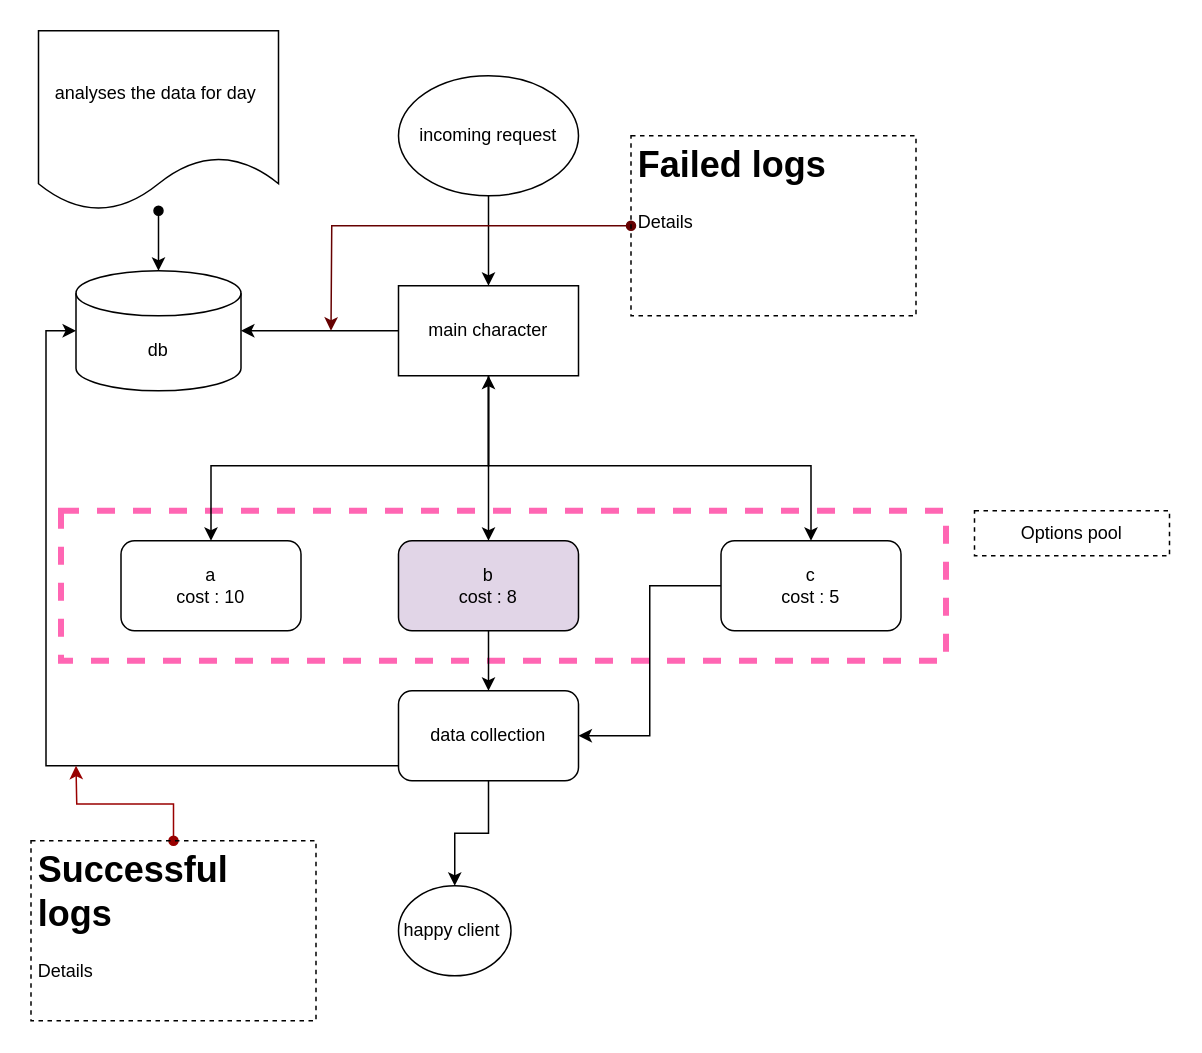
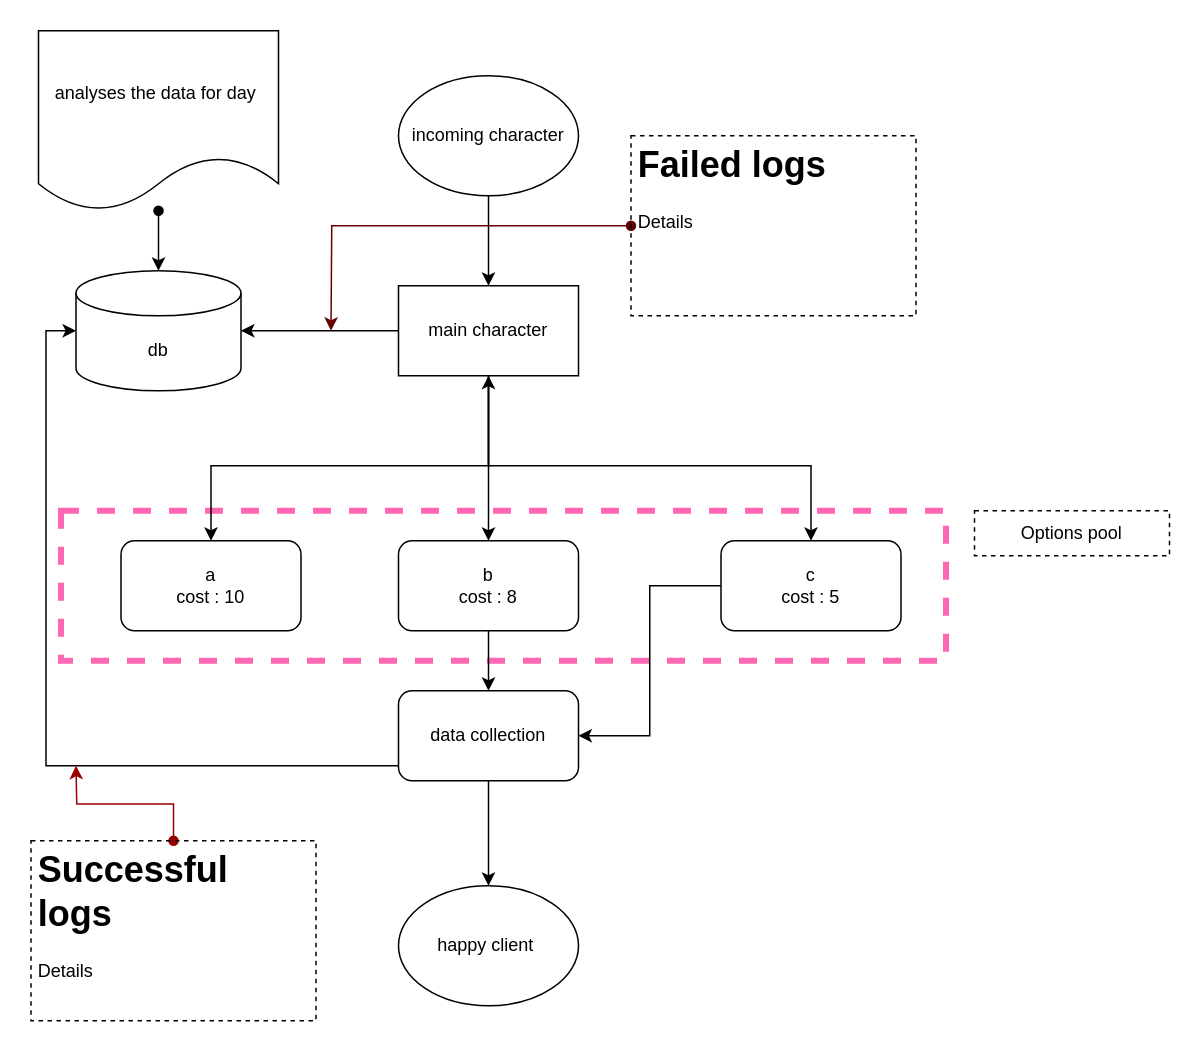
(488, 136) -> (488, 136)
(488, 586) -> (488, 586)
(455, 931) -> (488, 946)
